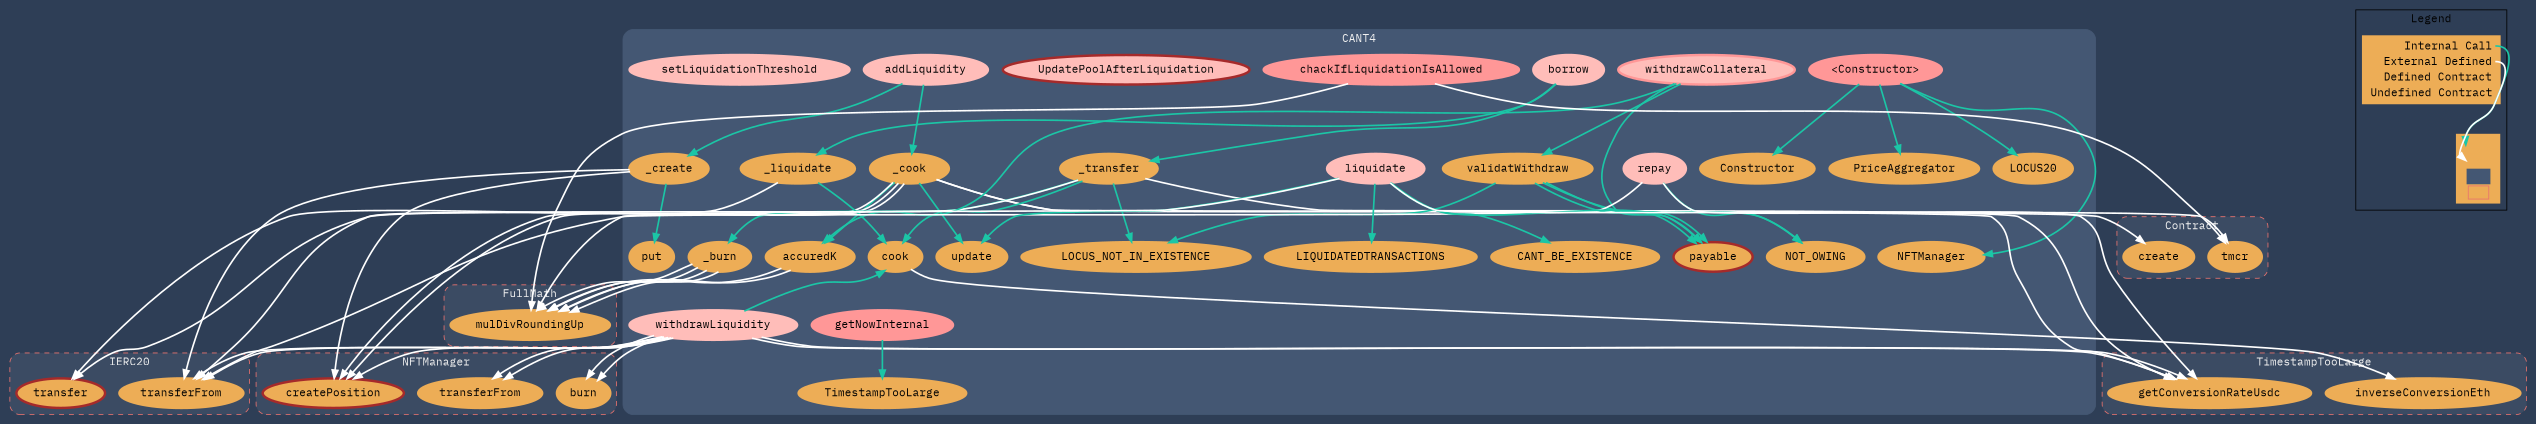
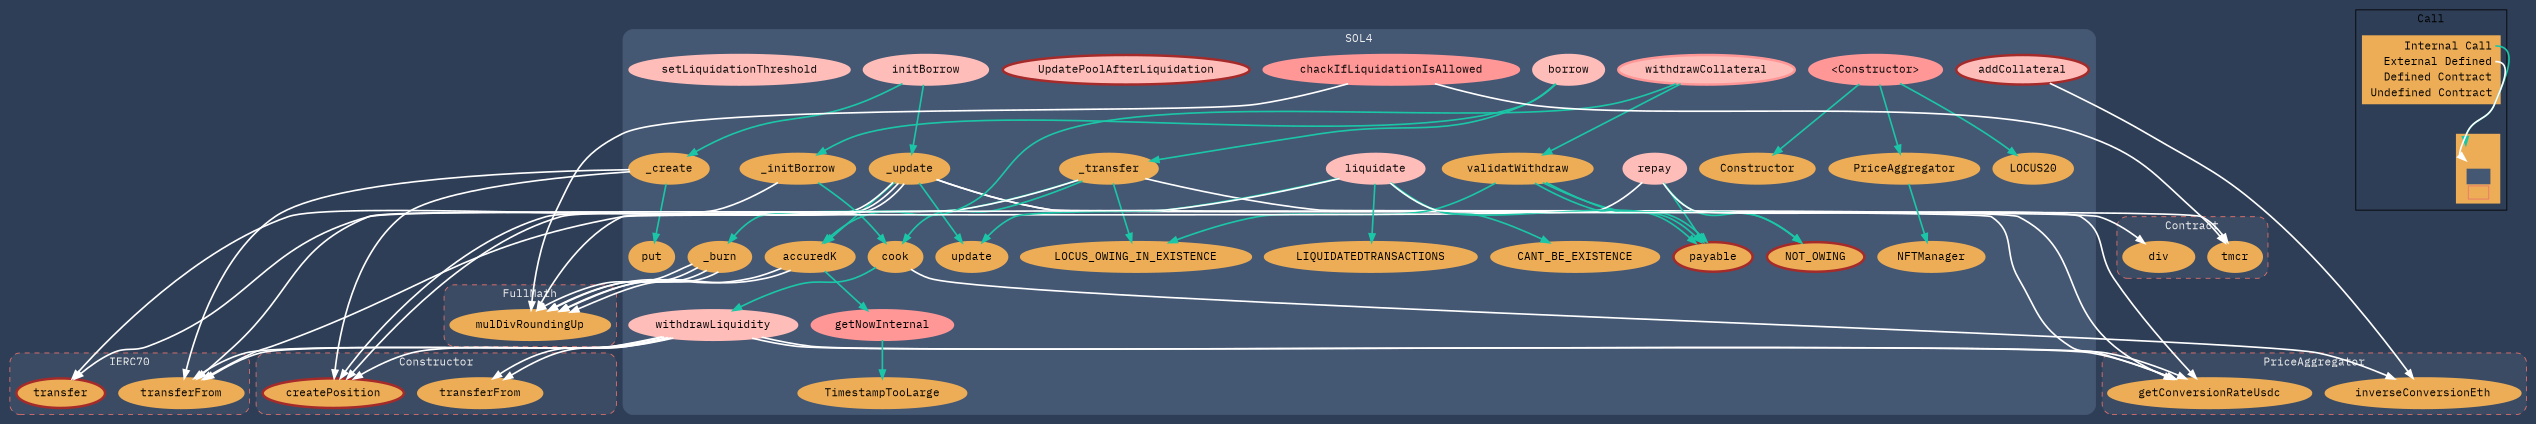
(2431, 19) -> (2431, 19)
(1359, 39) -> (1359, 39)
(926, 70) -> (926, 70)
none -> (2023, 70)
(2070, 124) -> (1916, 206)
(798, 169) -> (798, 169)
(909, 169) -> (909, 169)
(1602, 177) -> (1688, 218)
(1136, 257) -> (1136, 257)
(1816, 257) -> (1816, 257)
(2159, 257) -> (2159, 257)
(809, 286) -> (808, 283)
none -> (843, 288)
(130, 362) -> (130, 362)
(436, 362) -> (436, 362)
(2314, 362) -> (2314, 362)
(584, 393) -> none
